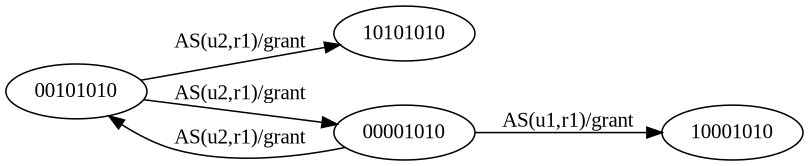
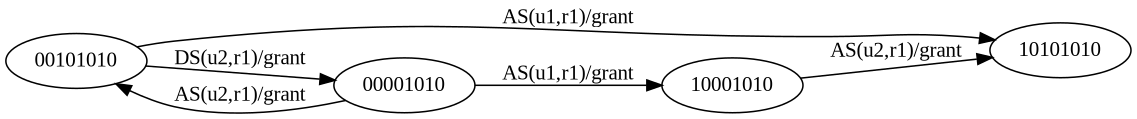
(240, 42) -> (568, 18)
none -> (889, 69)
(240, 94) -> (240, 59)
